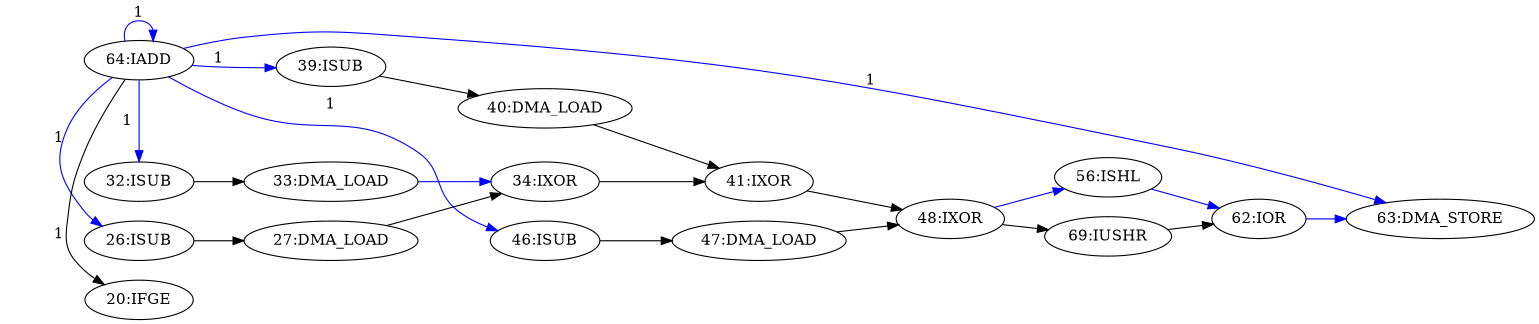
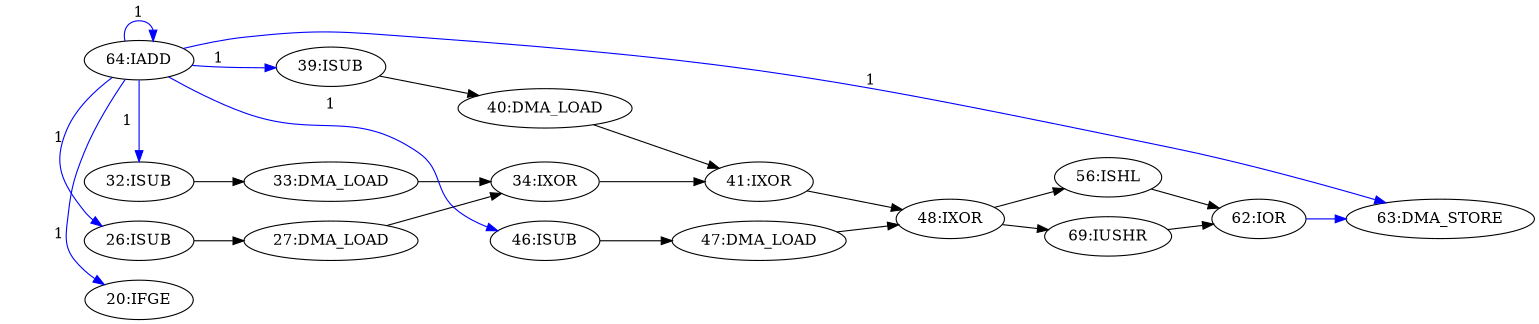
(75, 179) -> (75, 179)
(449, 182) -> (449, 182)
(1180, 197) -> (1180, 197)
(1024, 200) -> (1024, 200)
